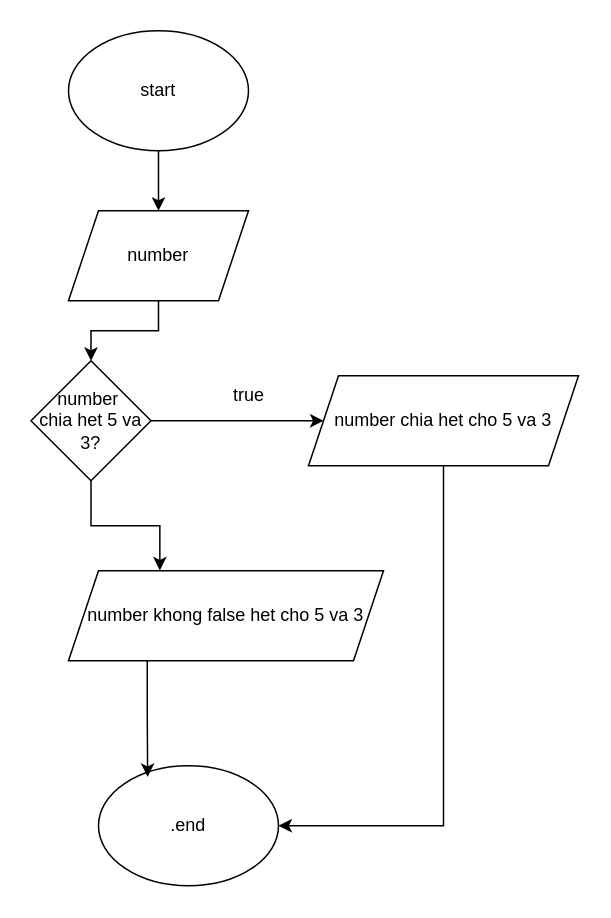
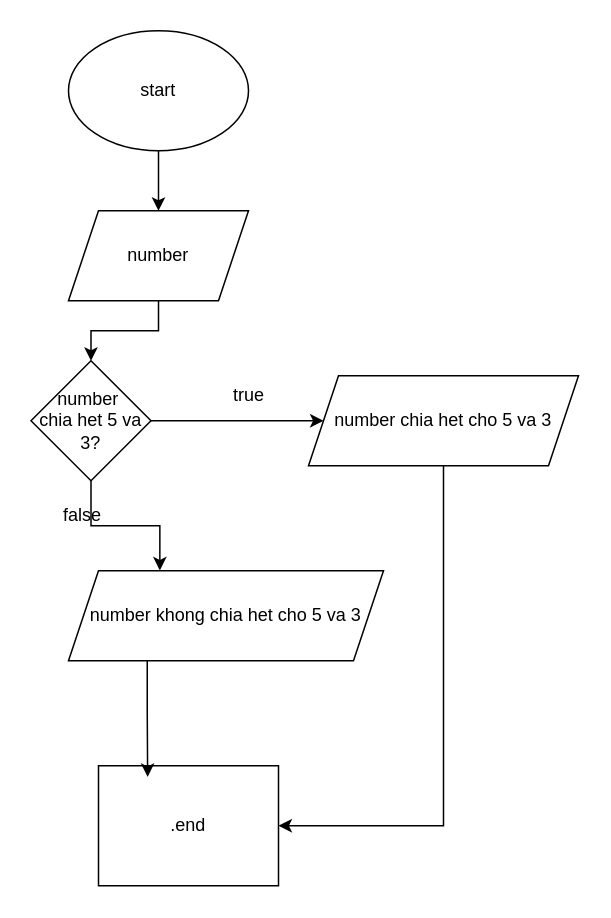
none -> (82, 515)
(226, 616) -> (226, 616)
(188, 826) -> (188, 826)
